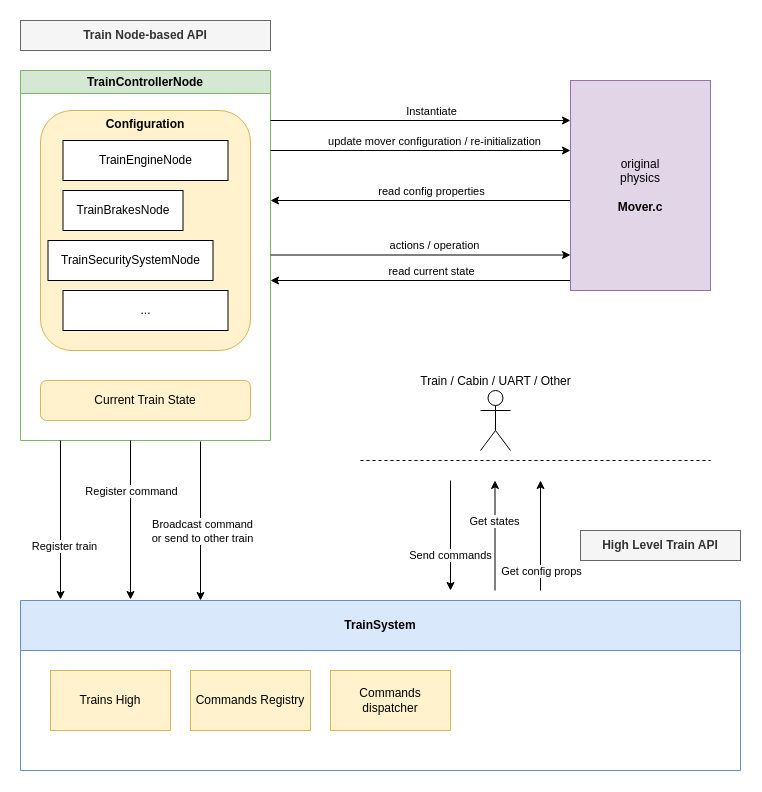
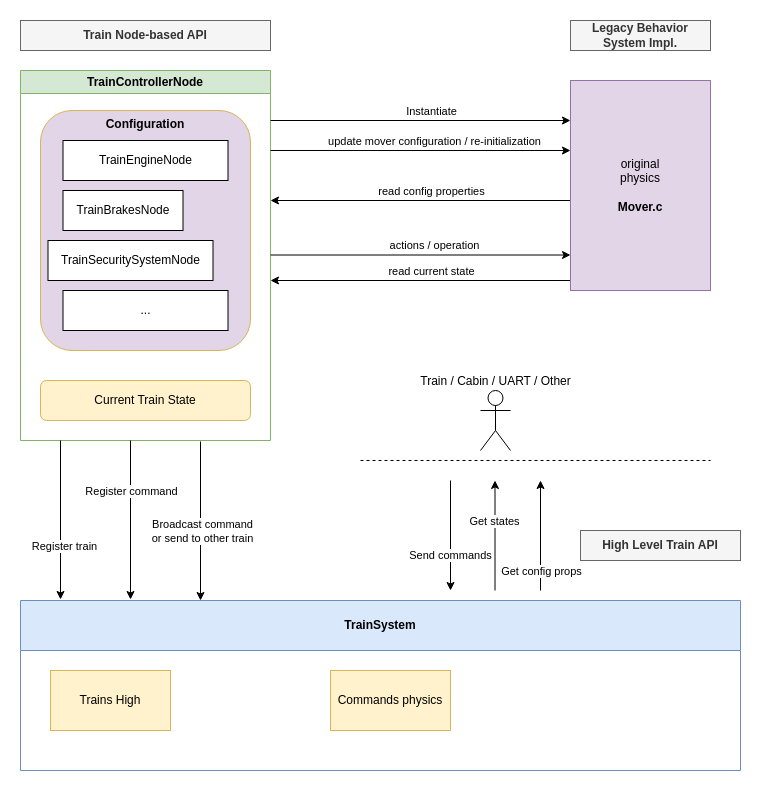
none -> (641, 36)
(146, 125) -> (146, 125)
(251, 701) -> none
(391, 701) -> (391, 701)
